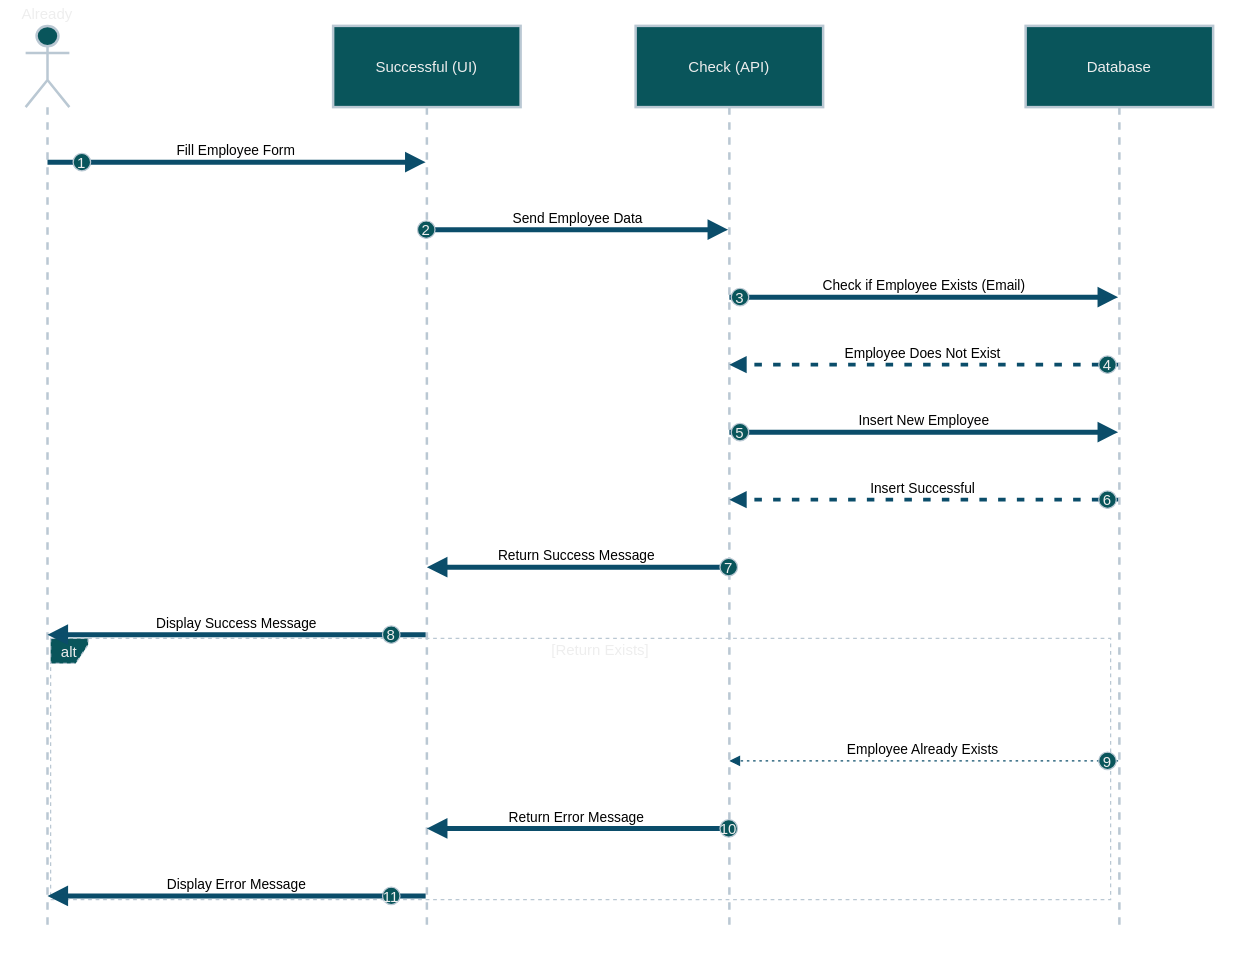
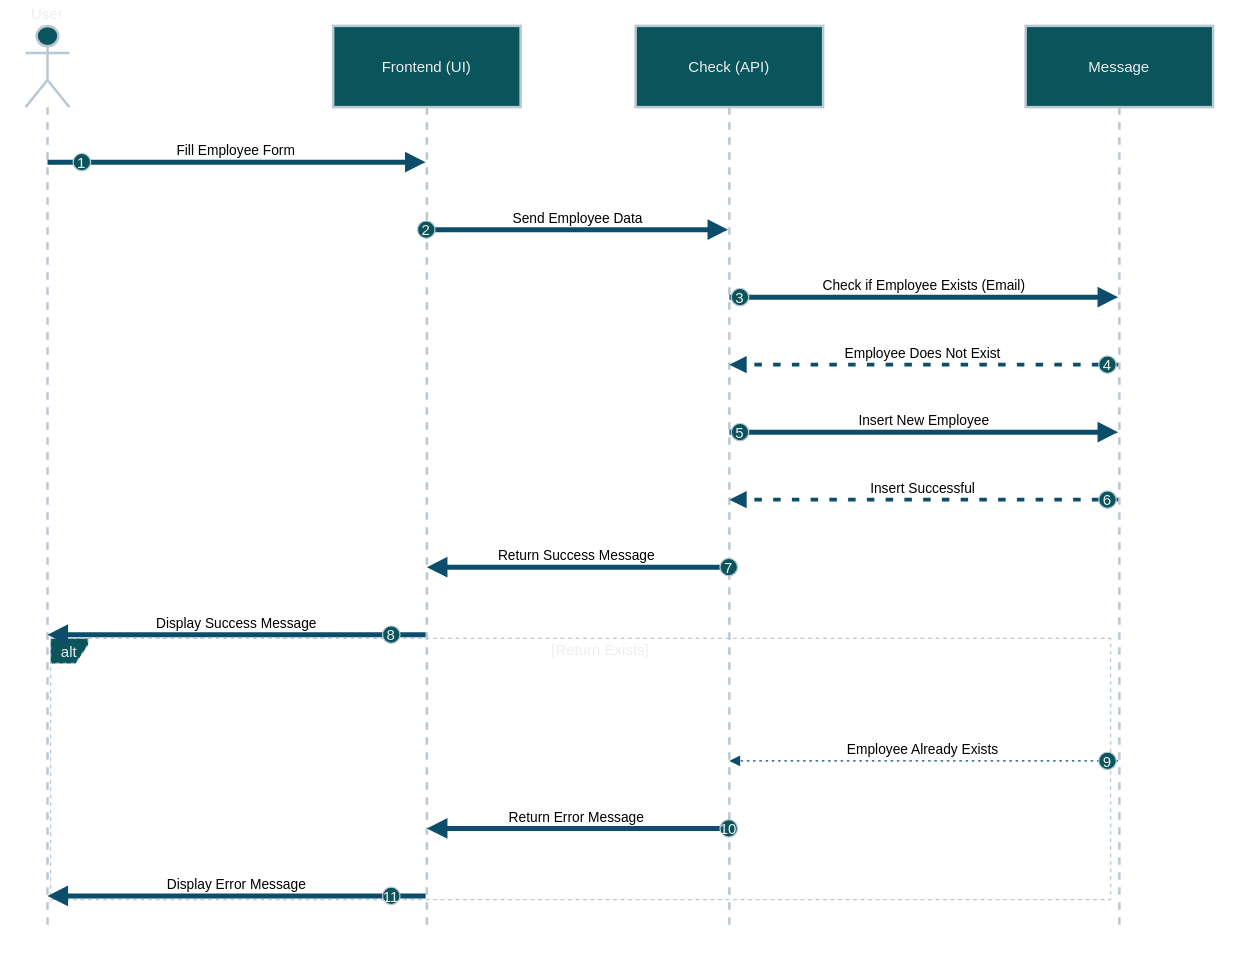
(48, 4) -> (48, 13)
(427, 67) -> (427, 67)
(1119, 67) -> (1119, 67)
